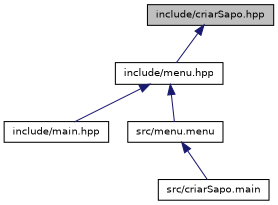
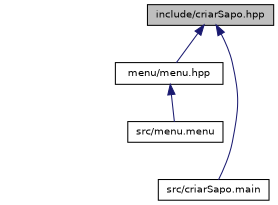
(169, 73) -> (169, 73)
(56, 132) -> none
(198, 165) -> (237, 107)
